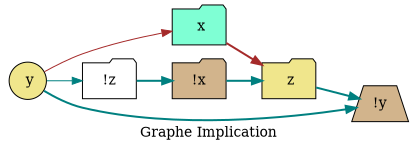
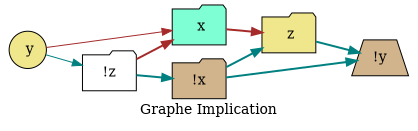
none -> (150, 52)
(193, 120) -> (286, 70)
